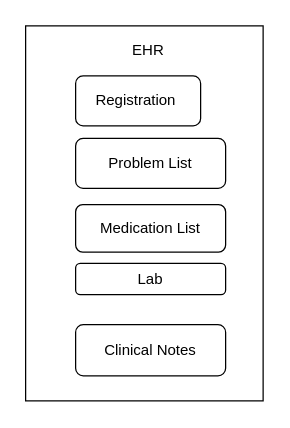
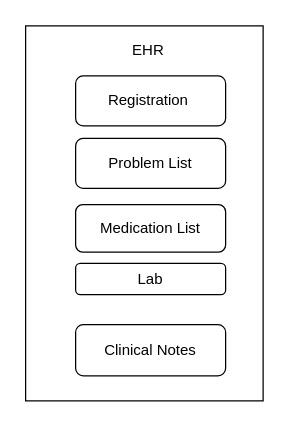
(138, 101) -> (151, 101)
